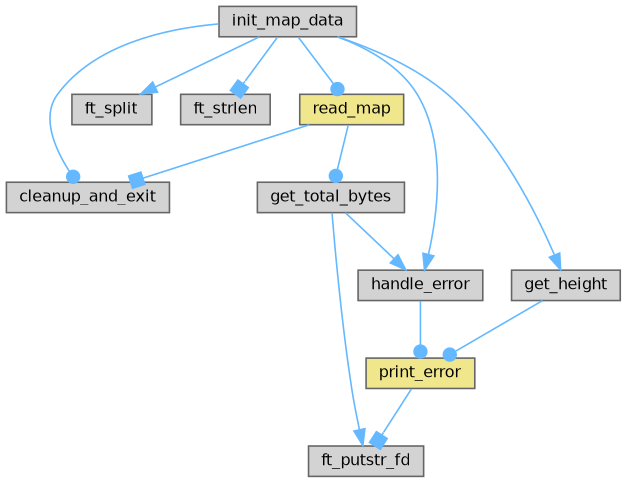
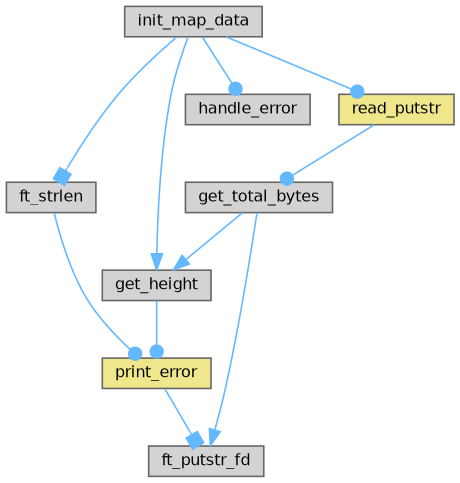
(112, 110) -> none
(352, 110) -> (396, 110)
(430, 124) -> (217, 60)
(88, 197) -> none
(370, 236) -> (214, 236)
(420, 323) -> (81, 288)
